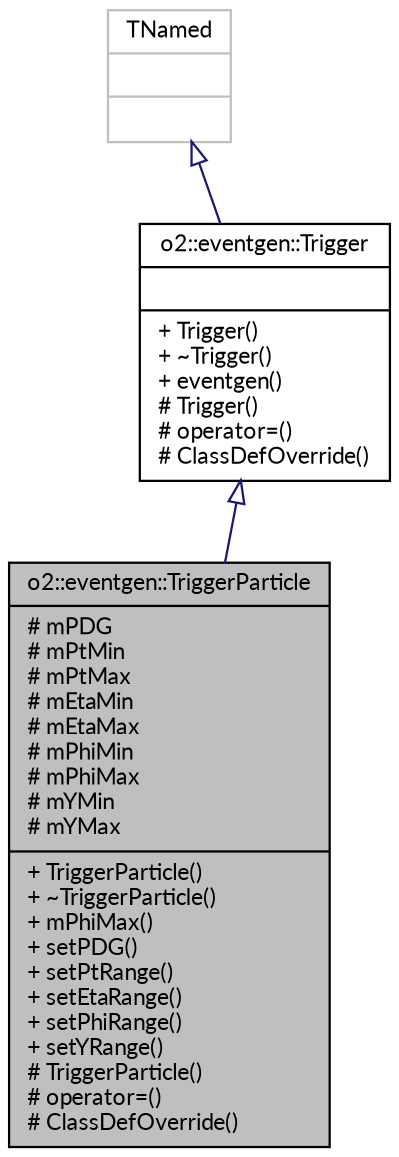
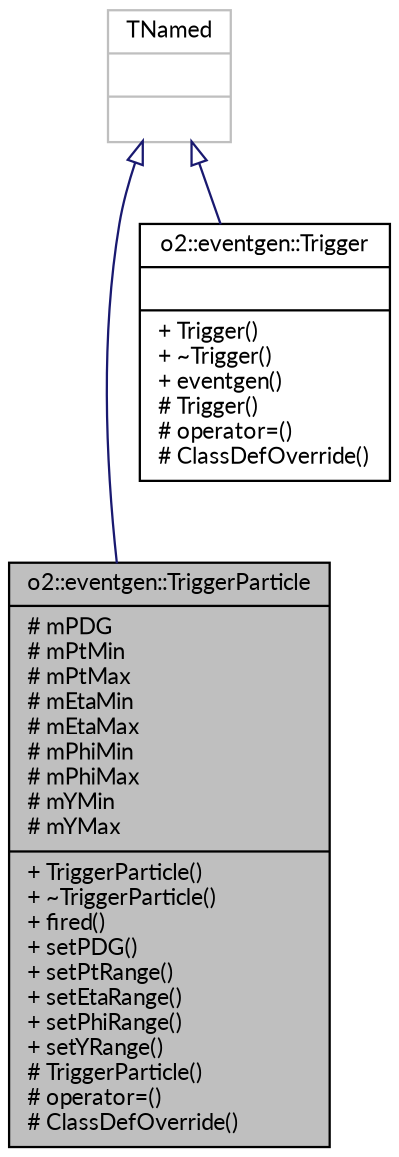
(231, 533) -> (107, 362)
(91, 923) -> (67, 923)
